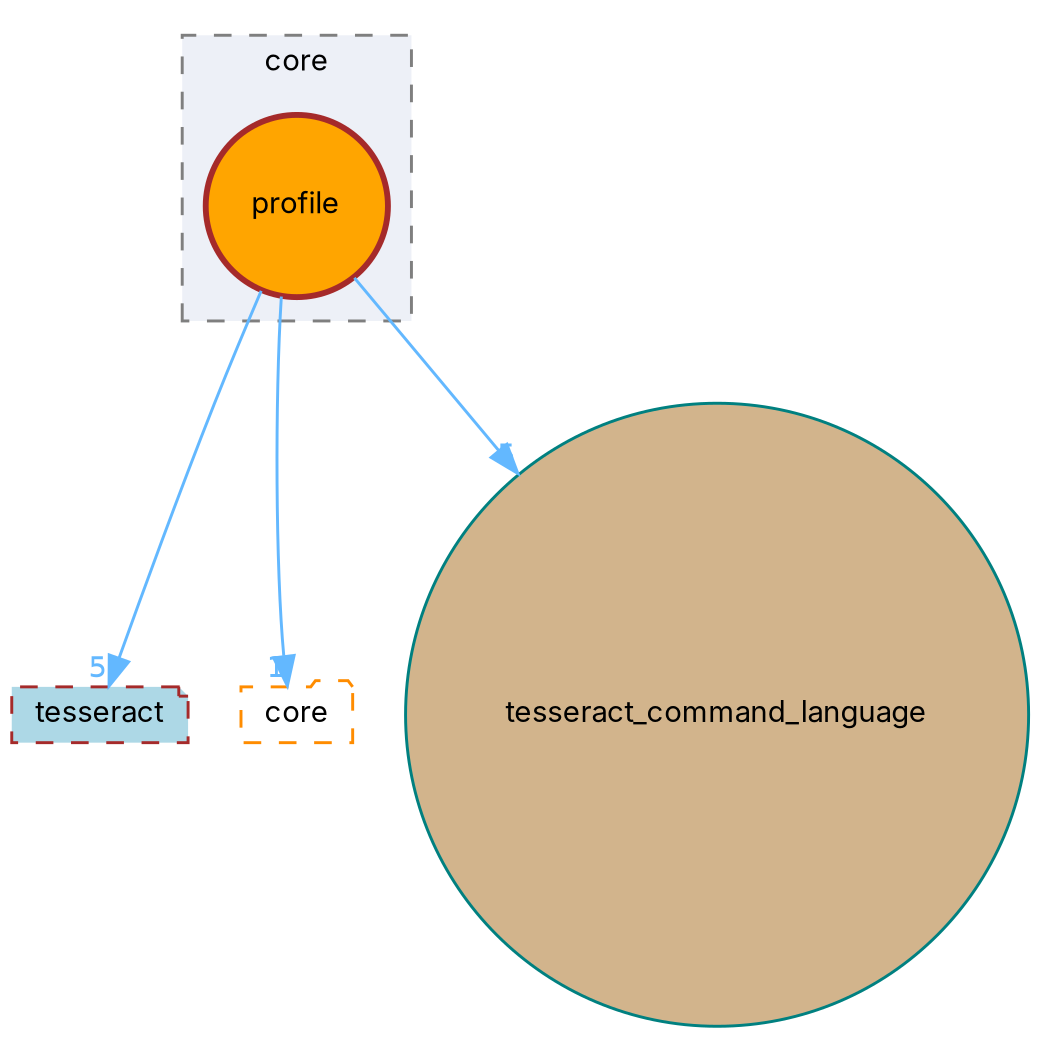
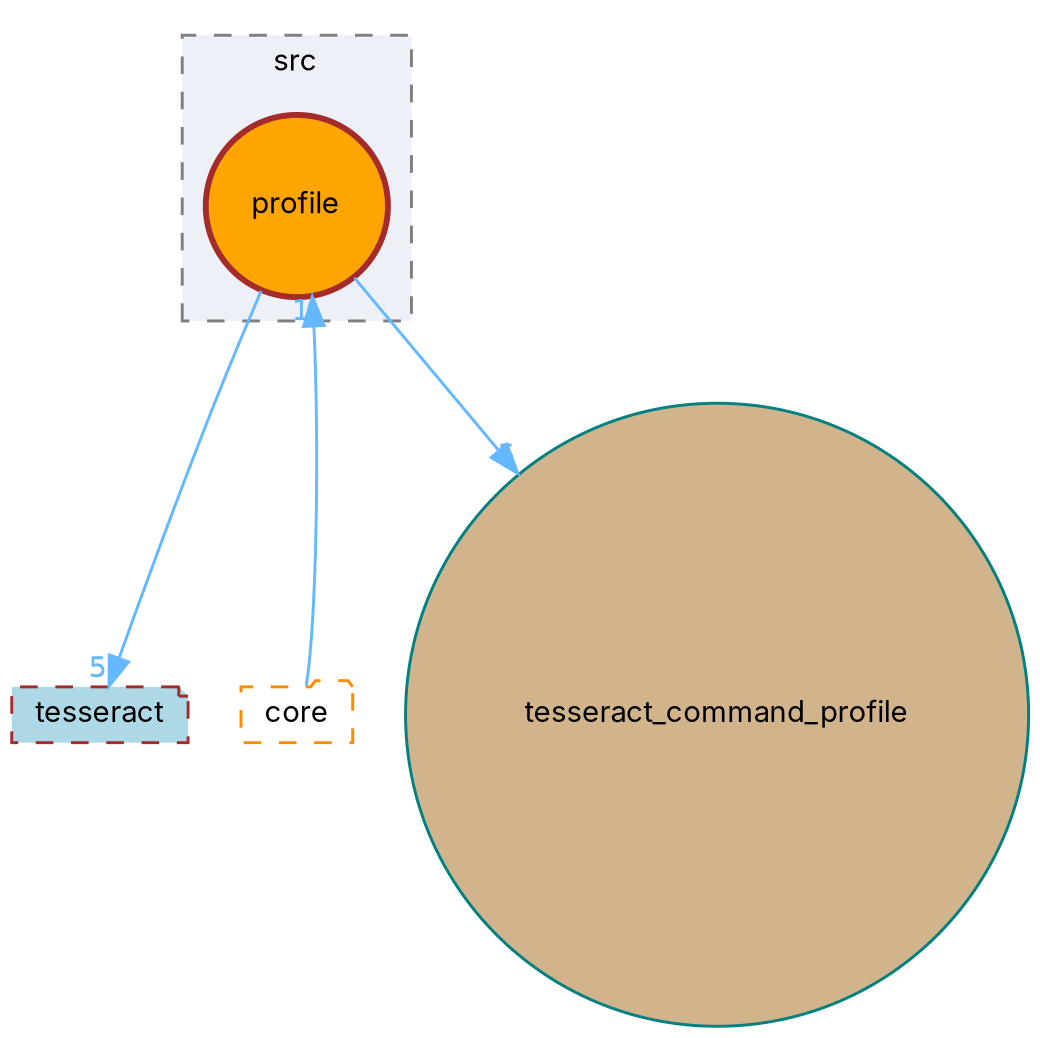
(297, 63) -> (297, 63)
(277, 476) -> (316, 506)
(717, 715) -> (717, 715)
